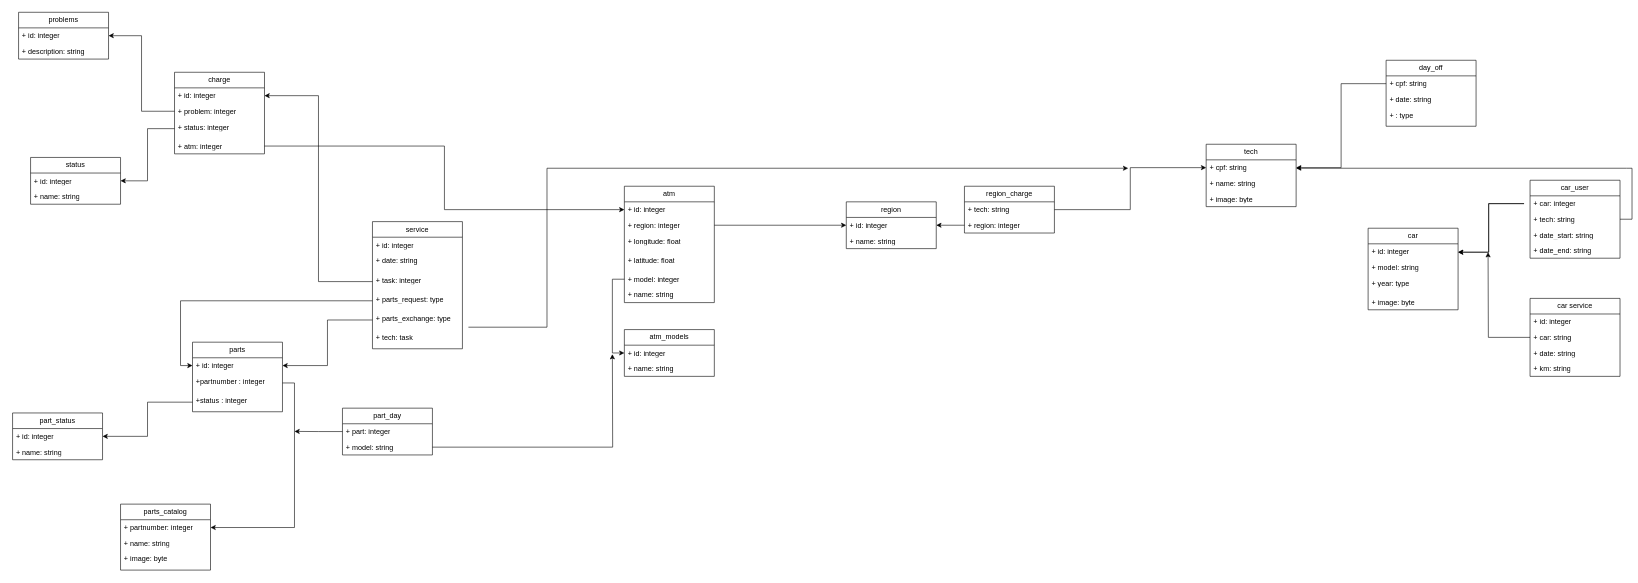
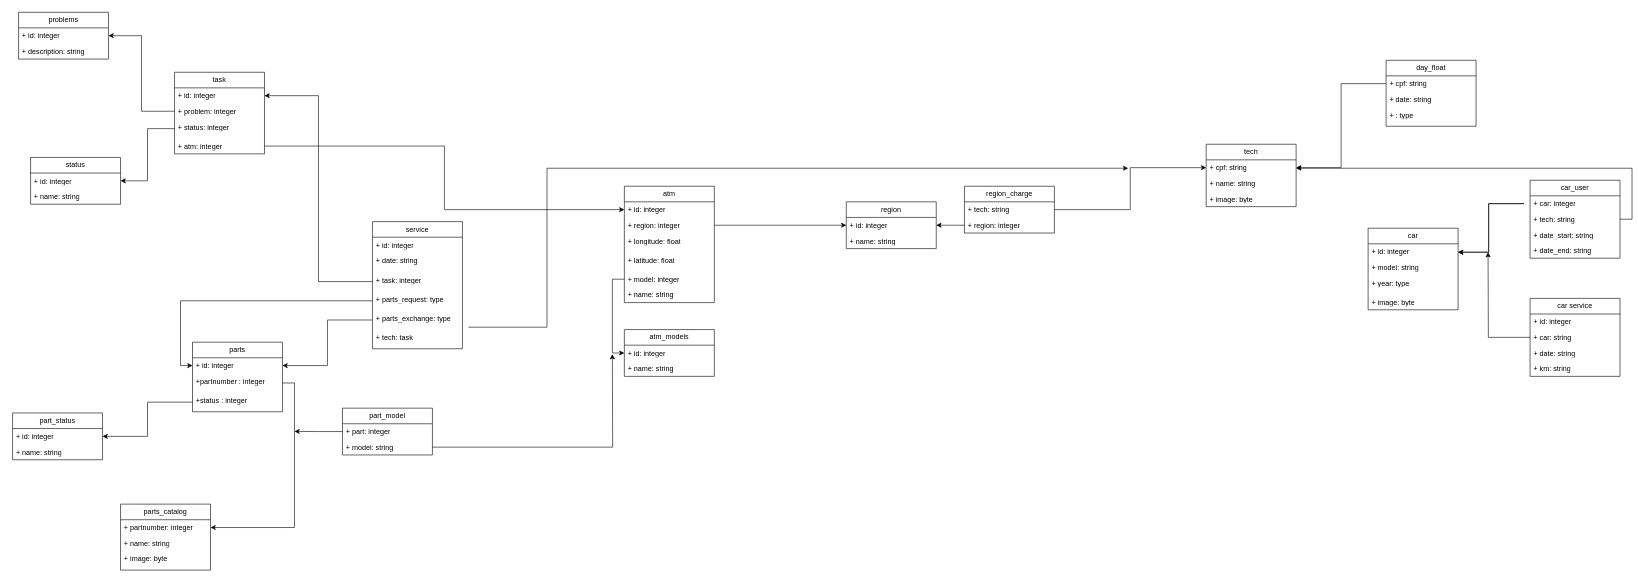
(1431, 68) -> (1431, 68)
(219, 80) -> (219, 80)
(387, 416) -> (387, 416)
